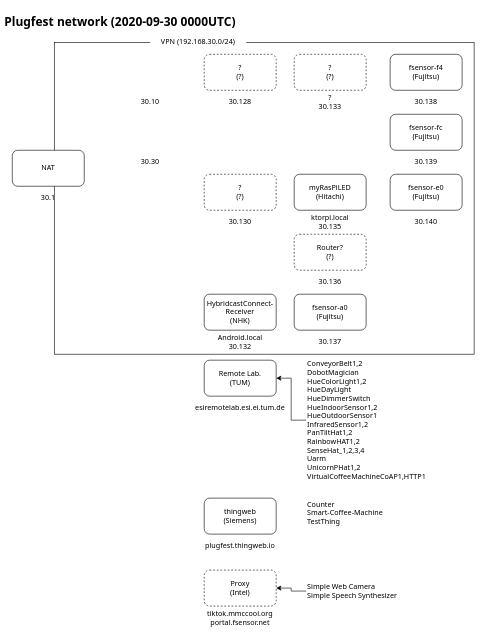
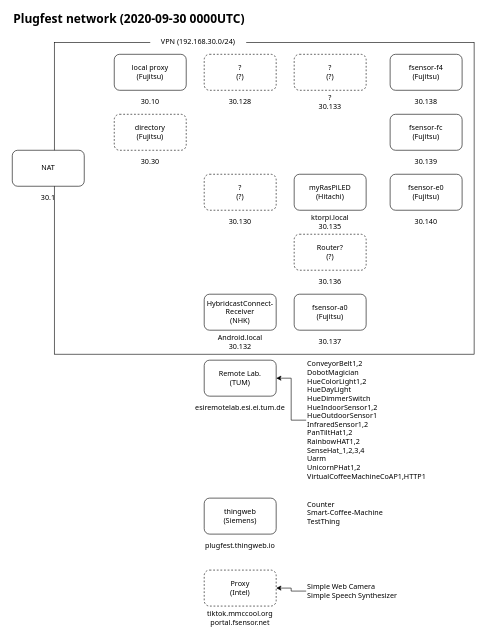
(138, 21) -> (147, 18)
none -> (150, 72)
none -> (150, 132)
